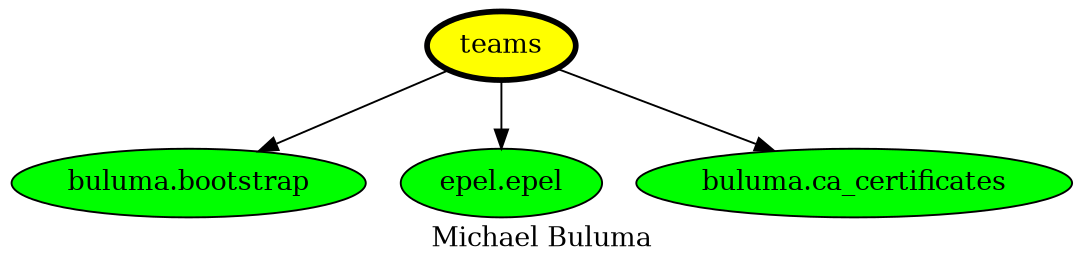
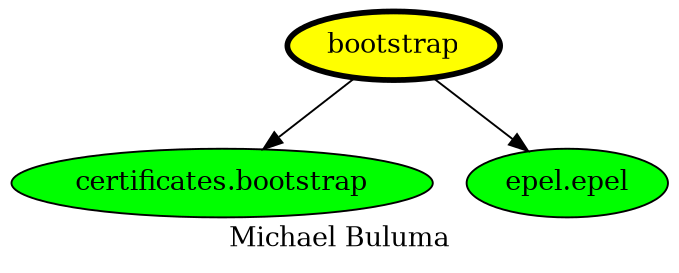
(501, 46) -> (394, 46)
(189, 183) -> (222, 183)
(854, 183) -> none
